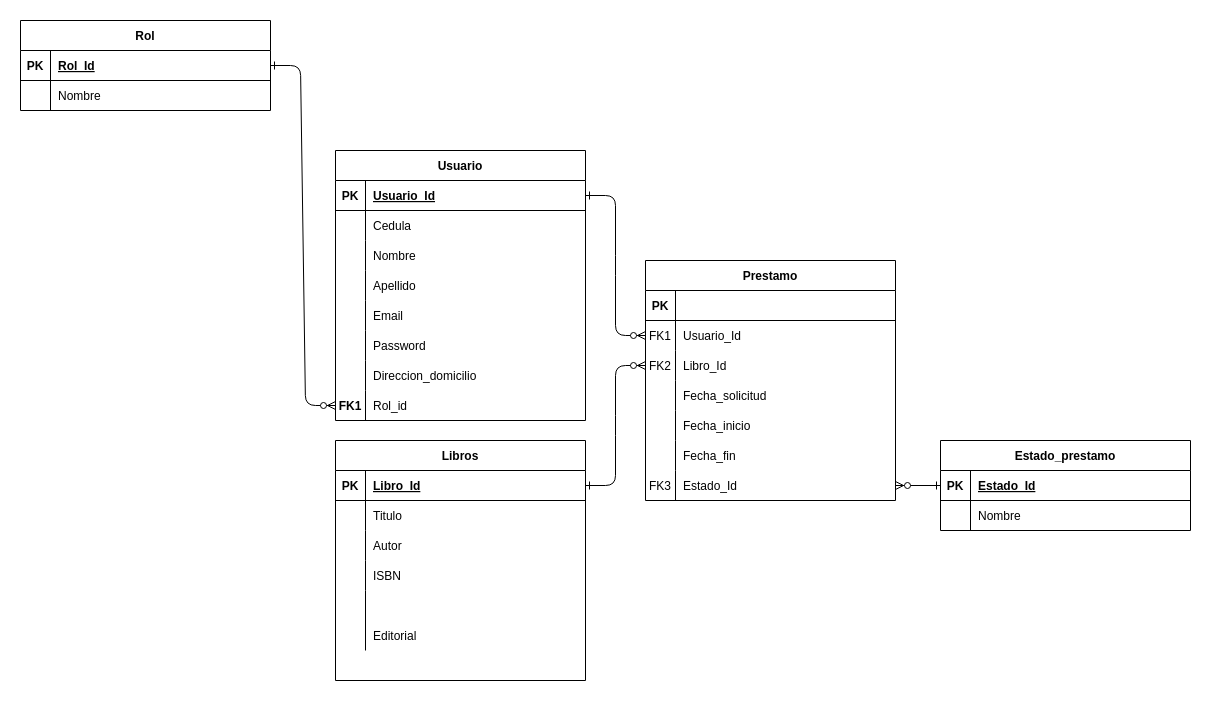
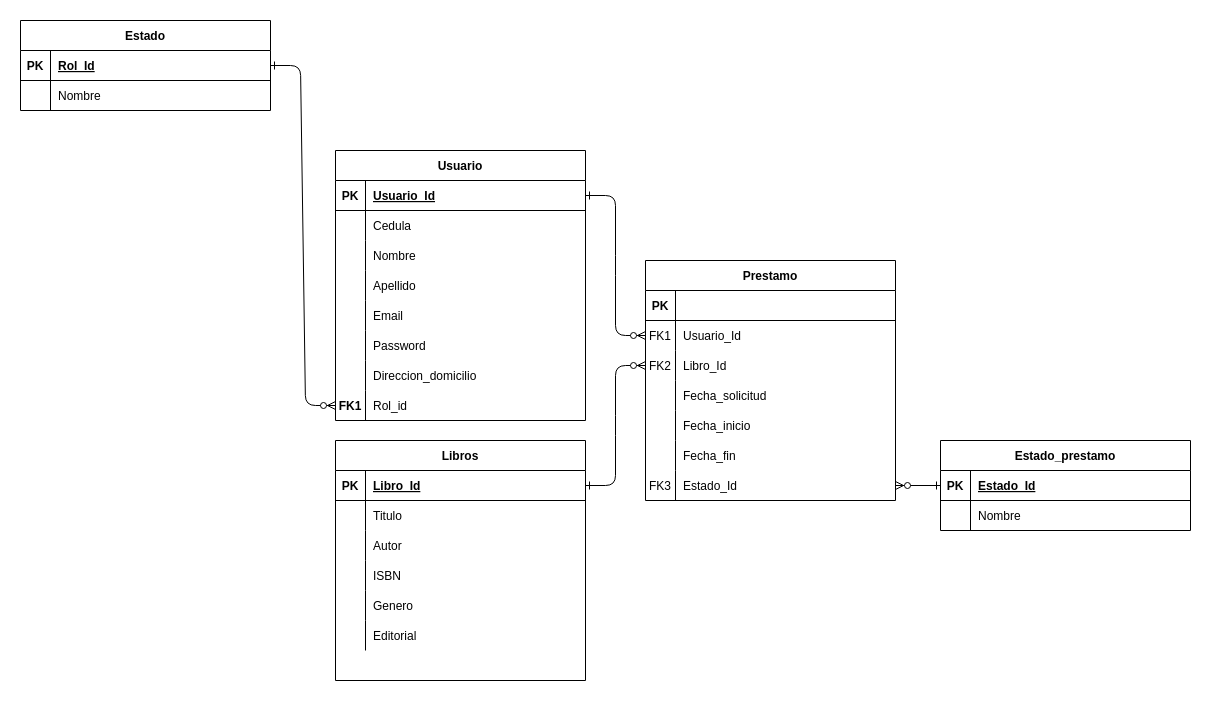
(145, 36) -> (145, 36)
none -> (476, 606)
